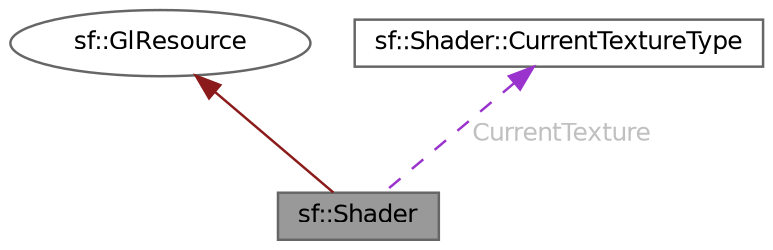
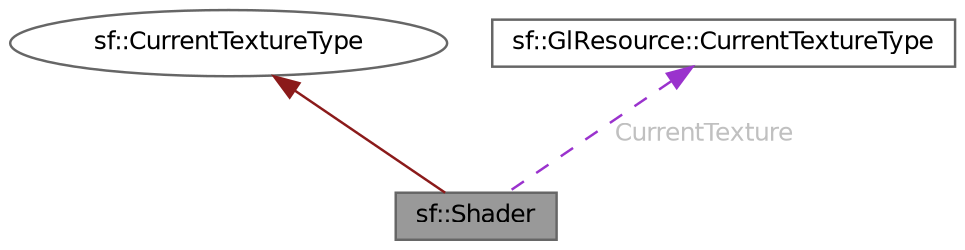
(160, 43) -> (229, 43)
(559, 43) -> (724, 43)
